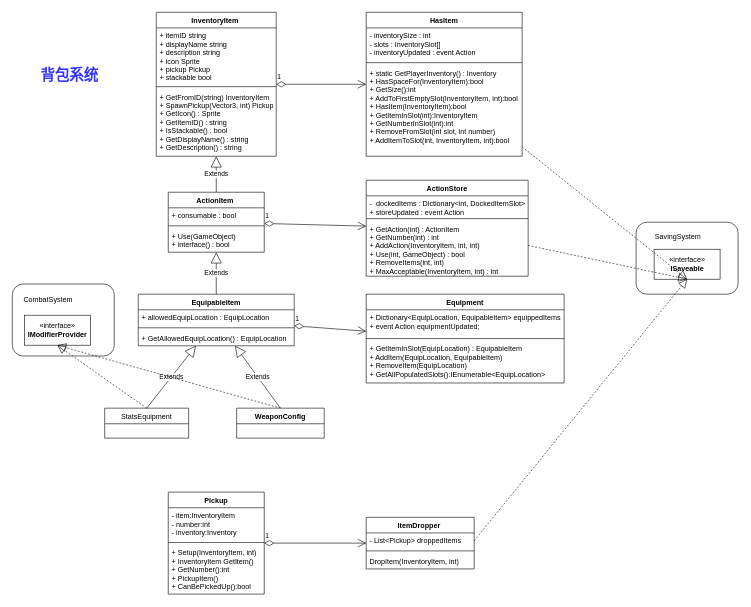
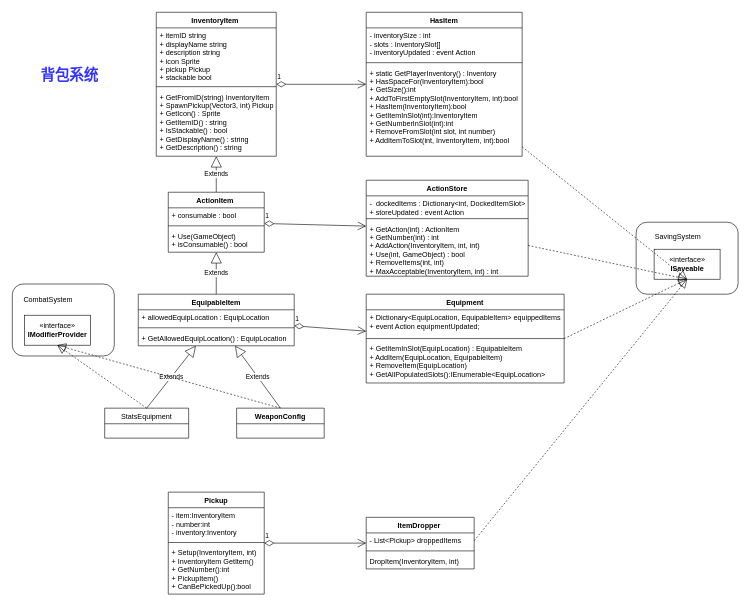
(205, 236) -> (205, 236)
none -> (623, 310)
